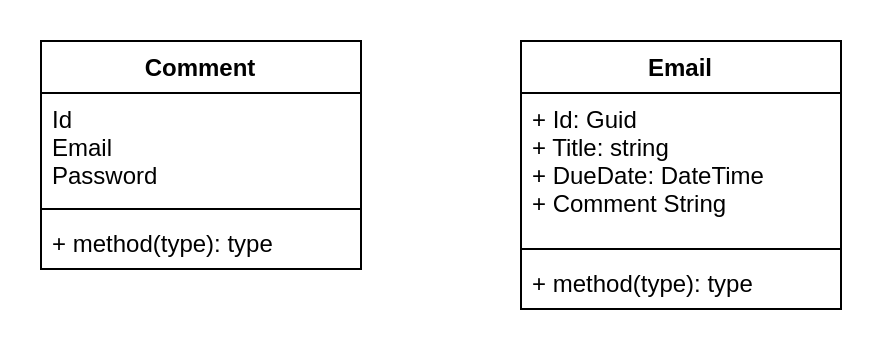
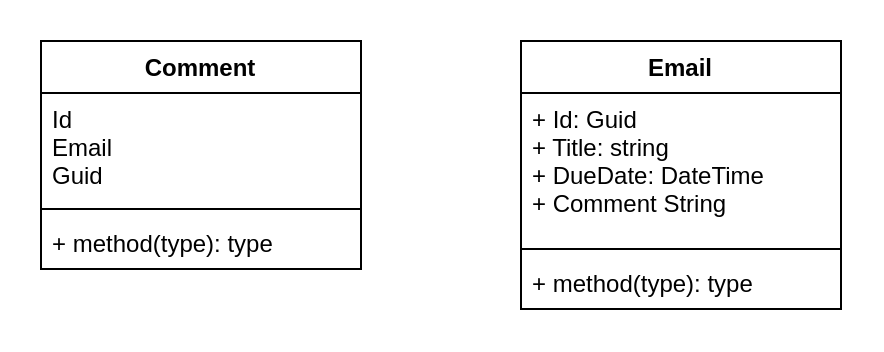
(65, 120) -> (65, 120)
